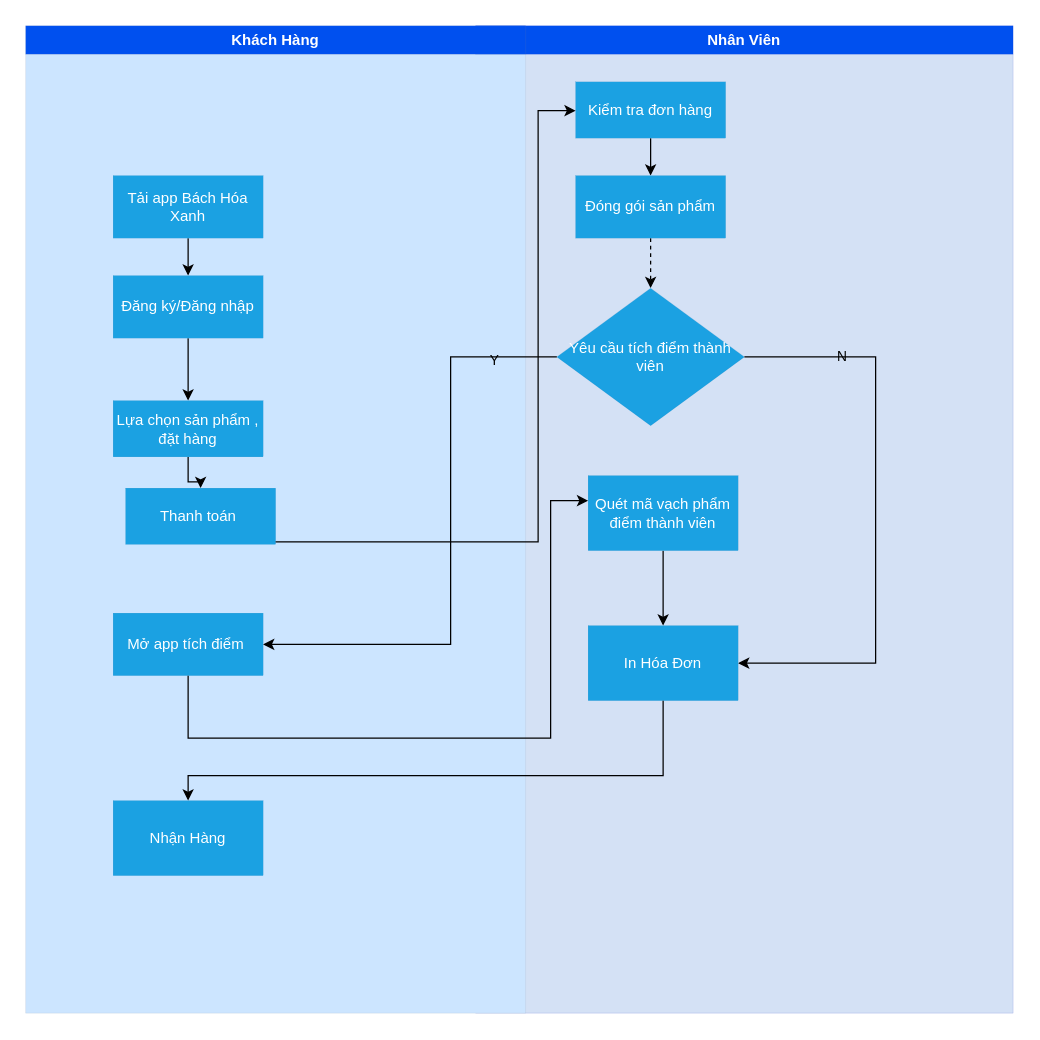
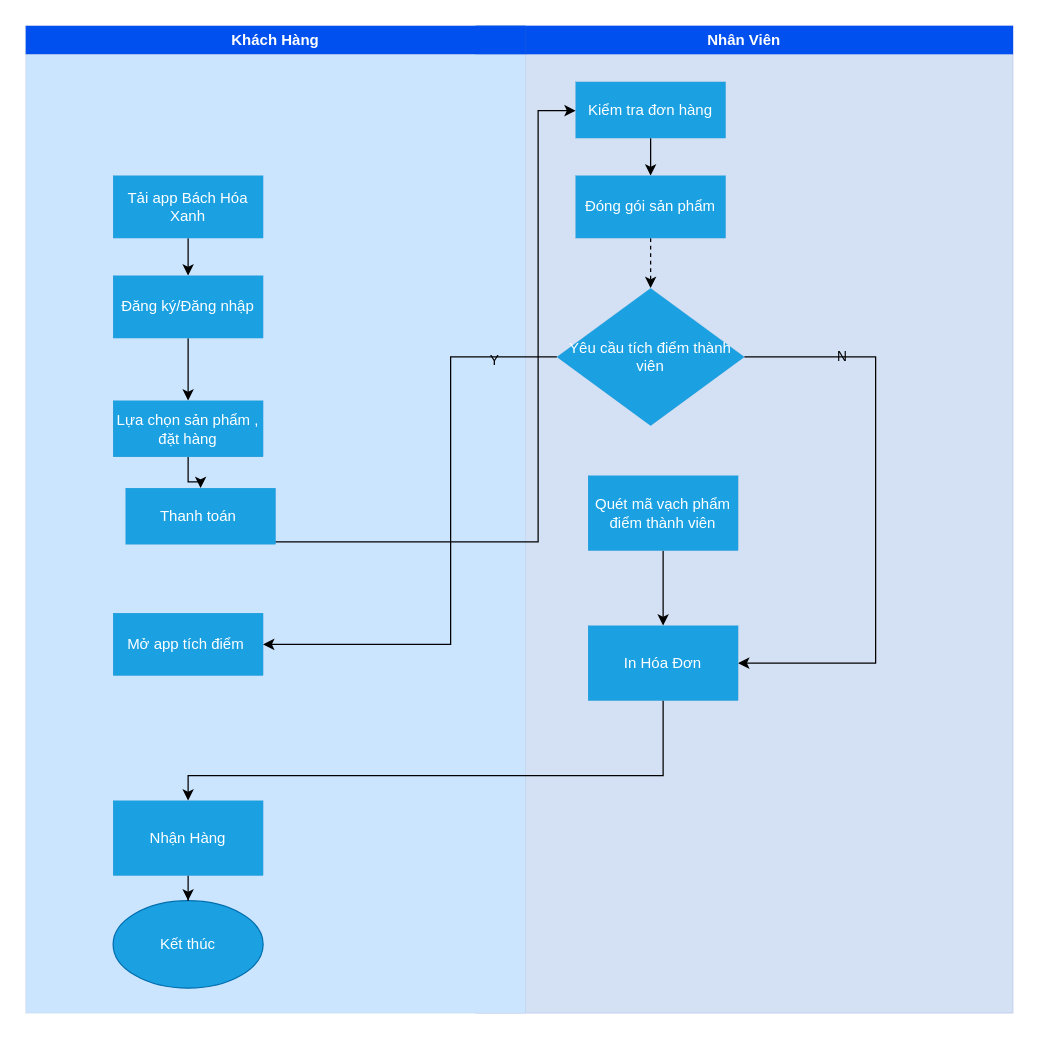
(472, 738) -> none
none -> (188, 893)
none -> (188, 944)
